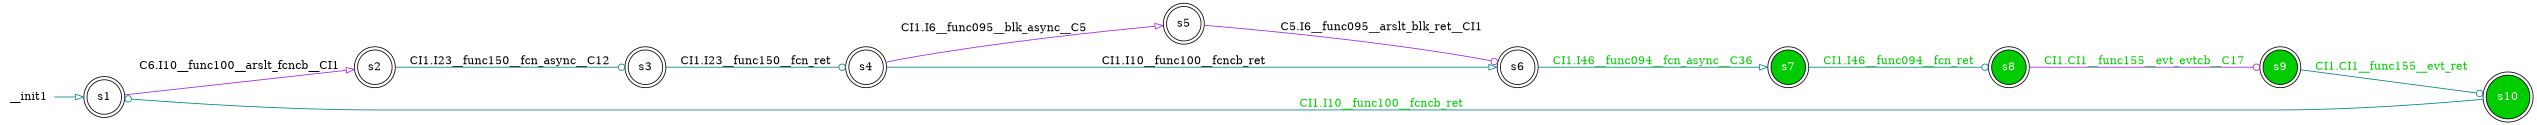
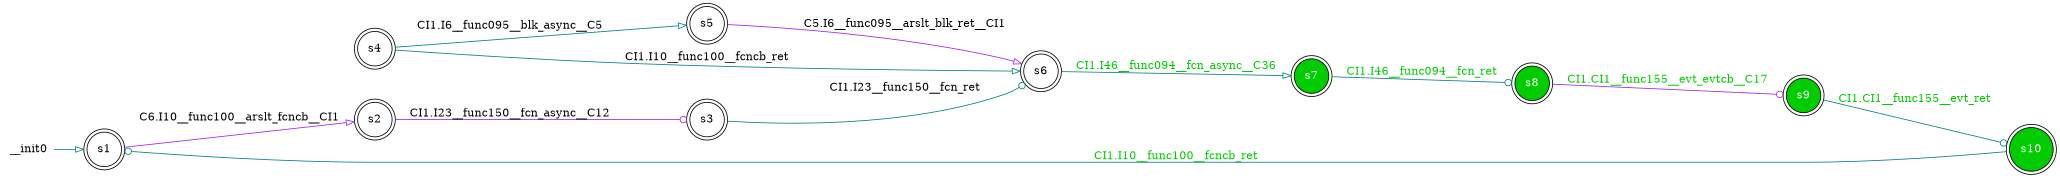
(1348, 40) -> (872, 37)
(1020, 41) -> (537, 37)
(507, 67) -> (538, 120)
(752, 67) -> (876, 119)
(29, 97) -> (29, 149)
